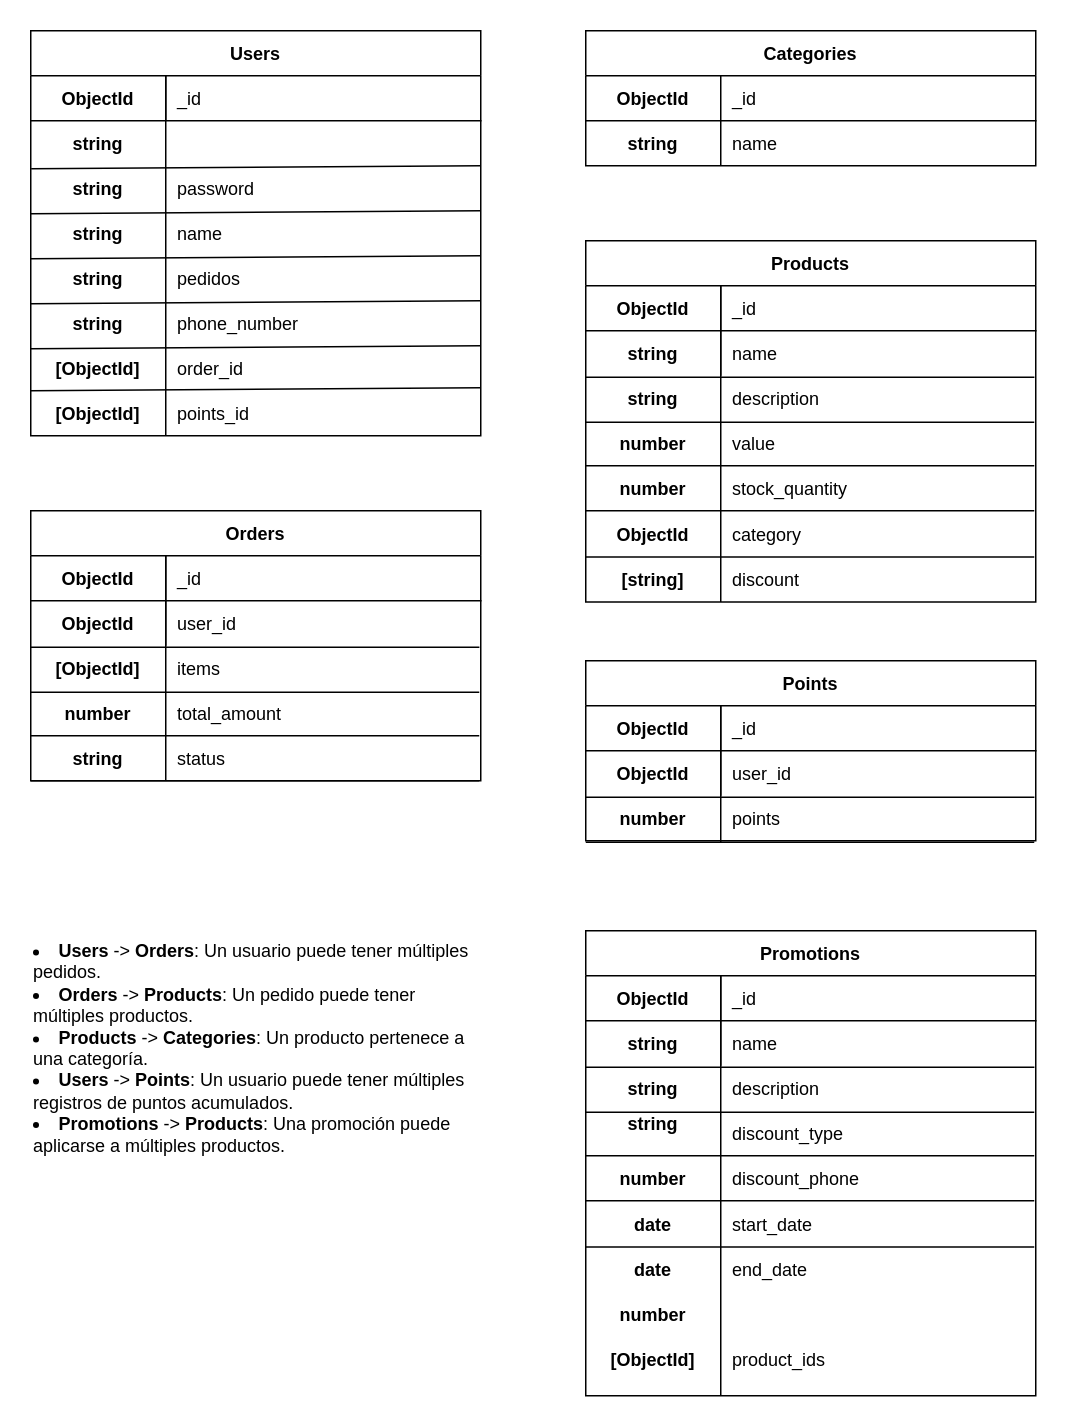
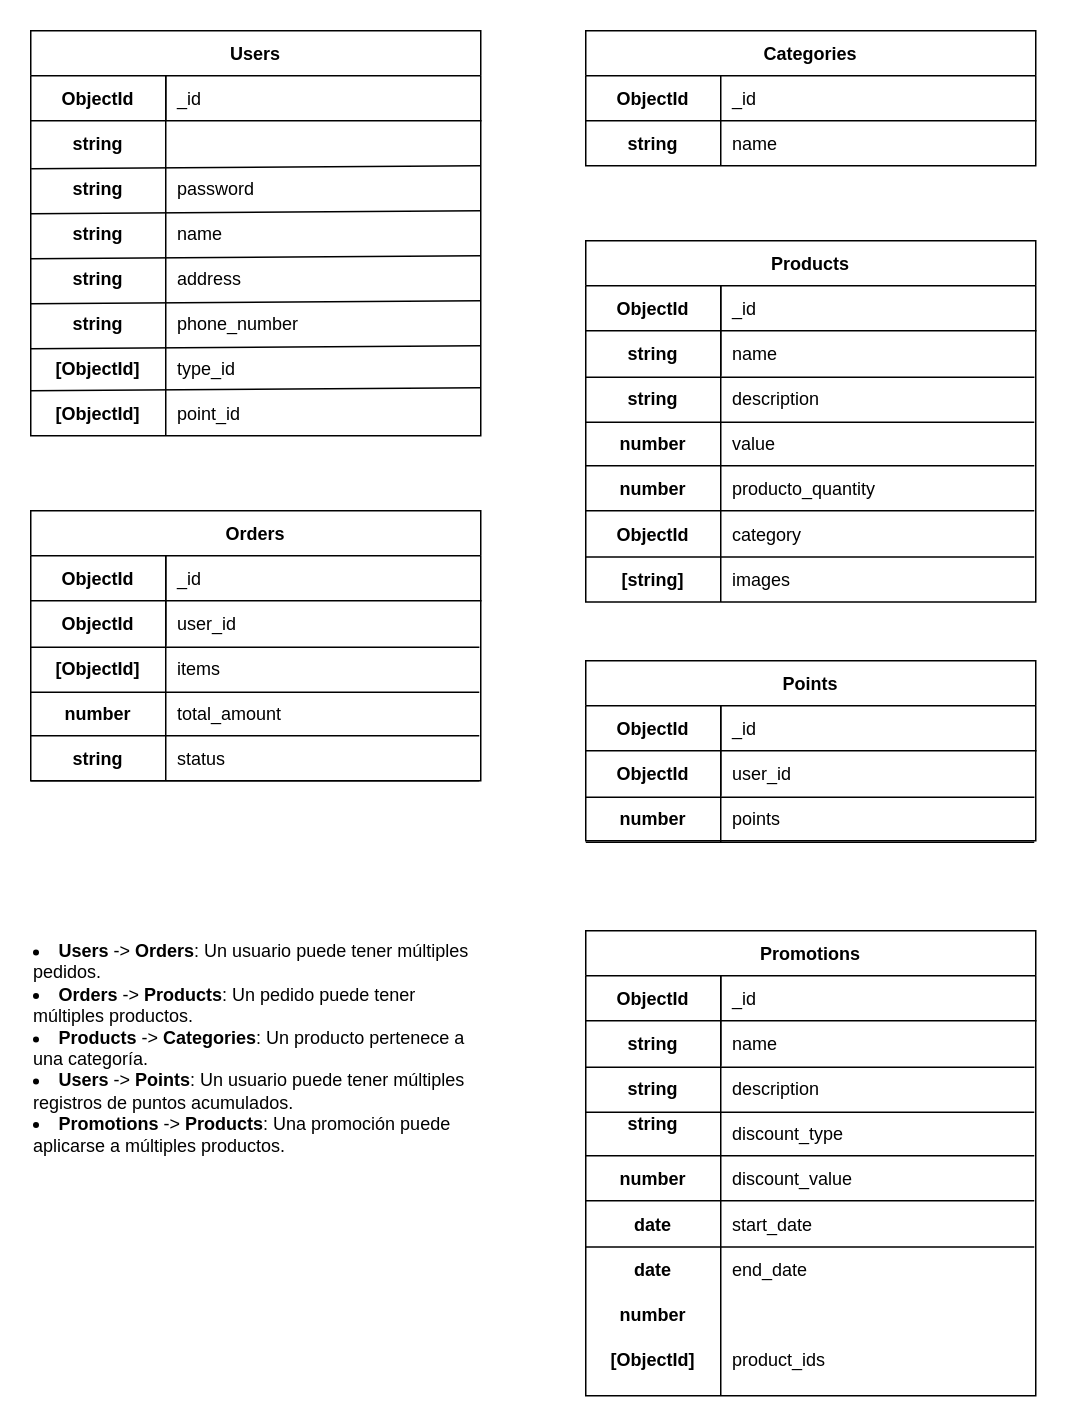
(210, 279) -> (212, 279)
(215, 369) -> (210, 369)
(218, 414) -> (213, 414)
(800, 489) -> (815, 489)
(770, 580) -> (760, 580)
(800, 1179) -> (798, 1179)
